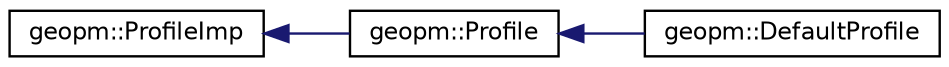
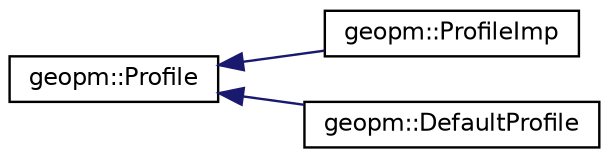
(319, 34) -> (284, 56)
